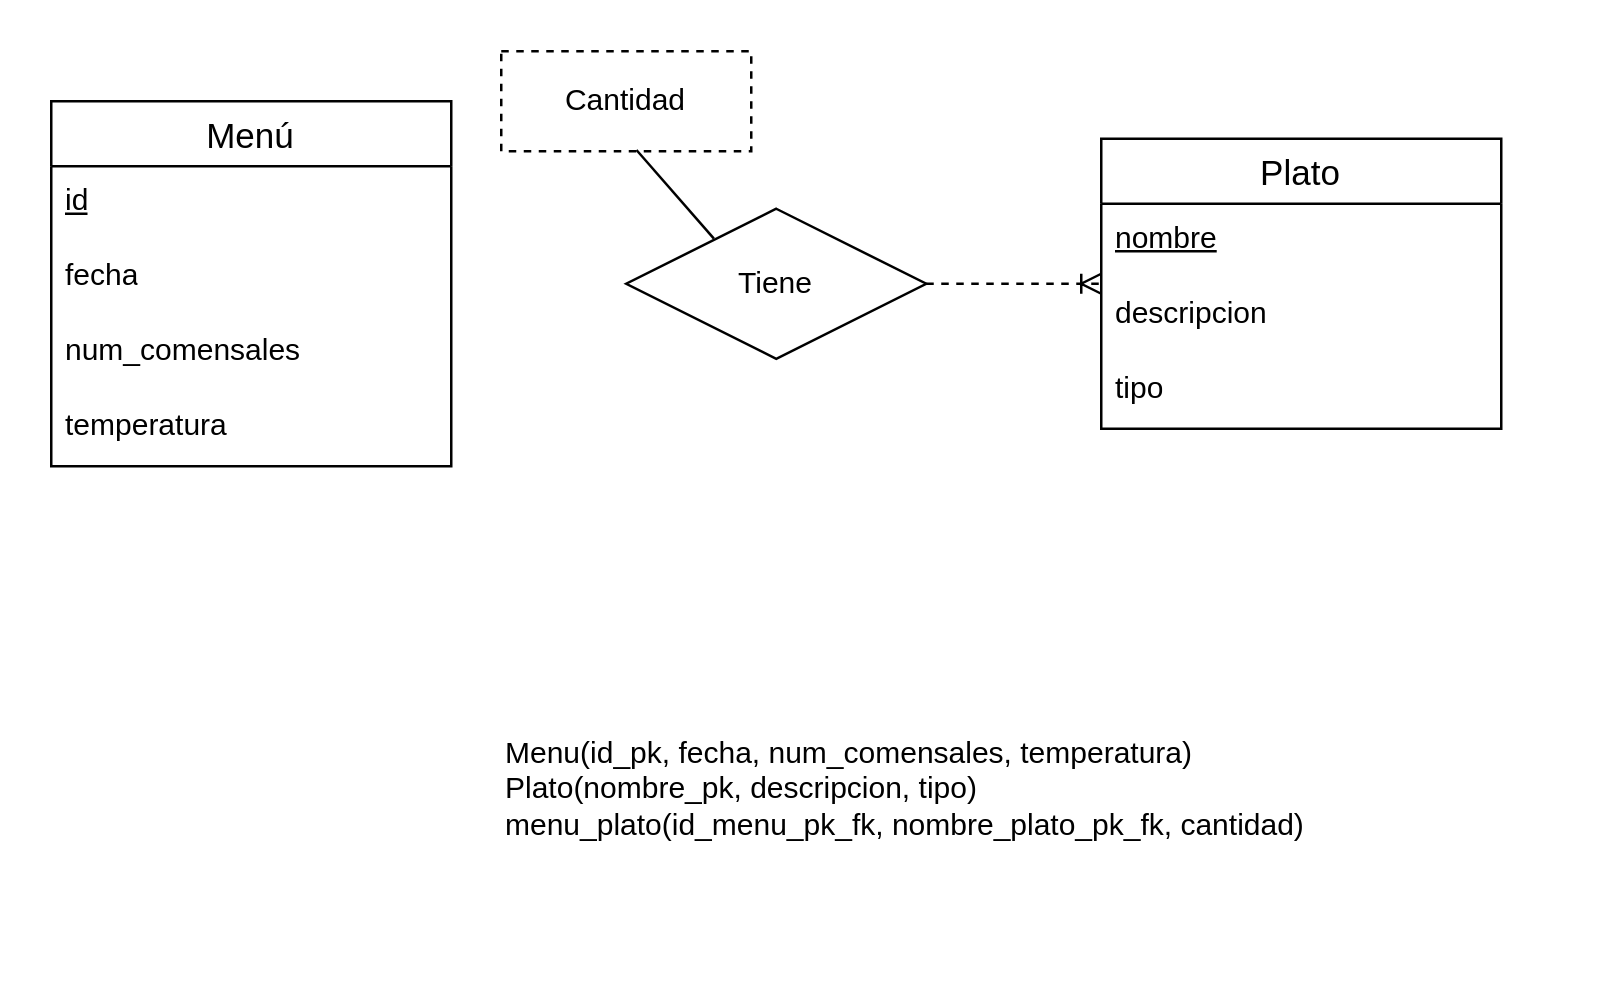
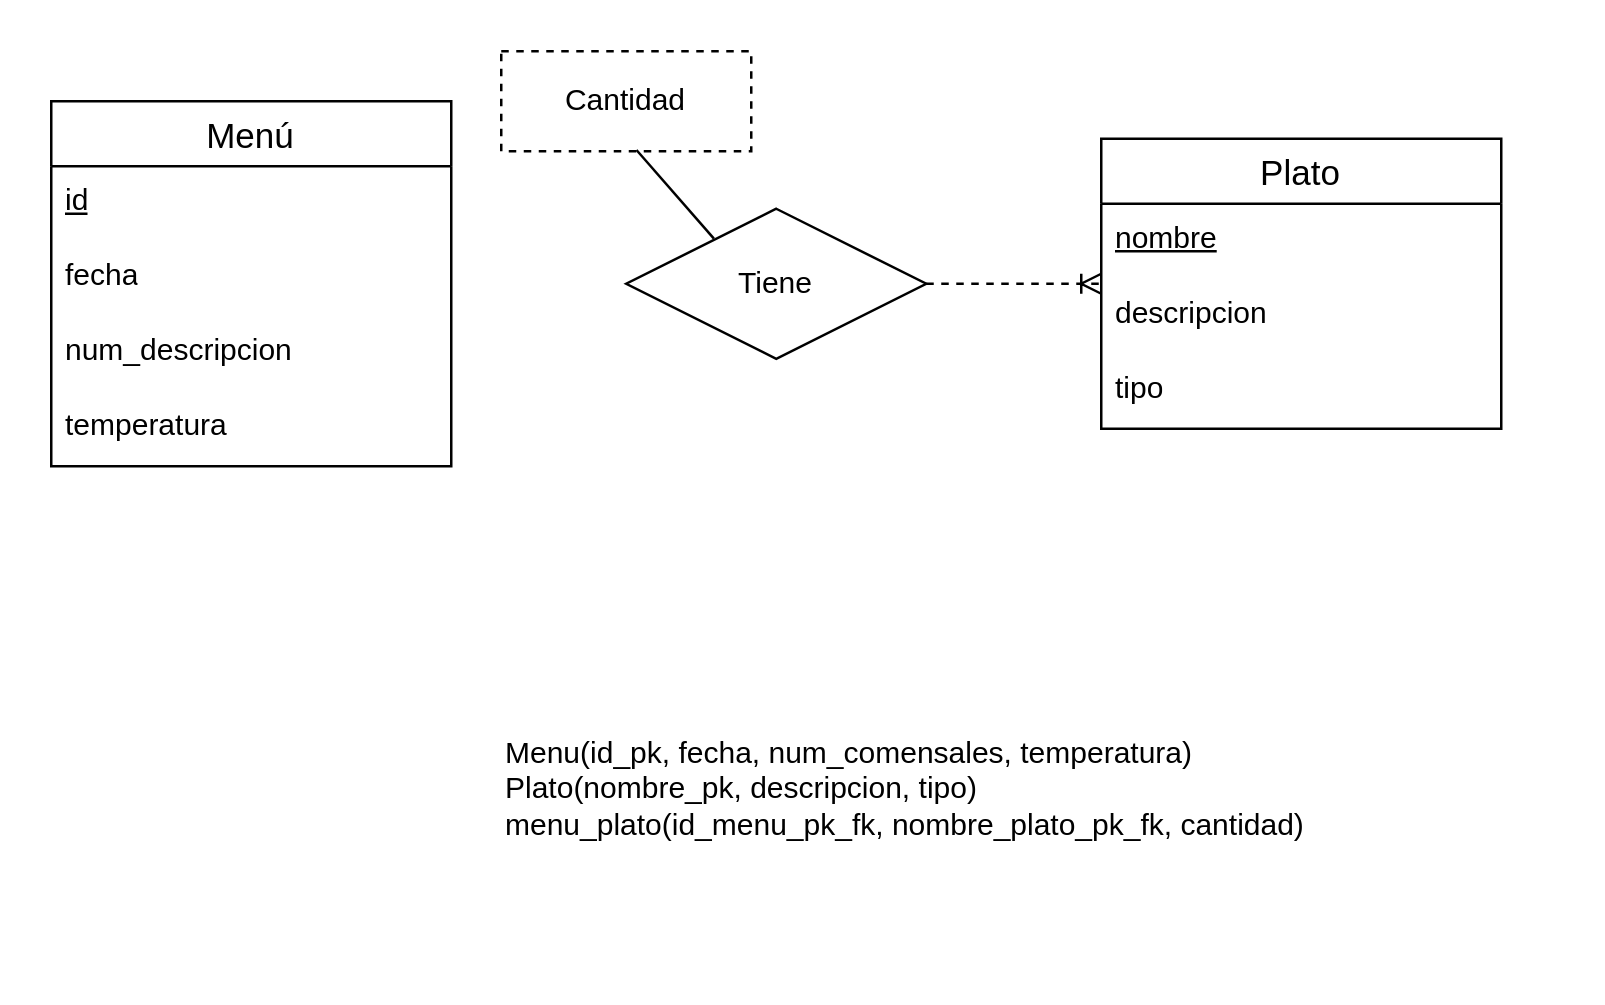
(180, 352) -> (184, 352)
